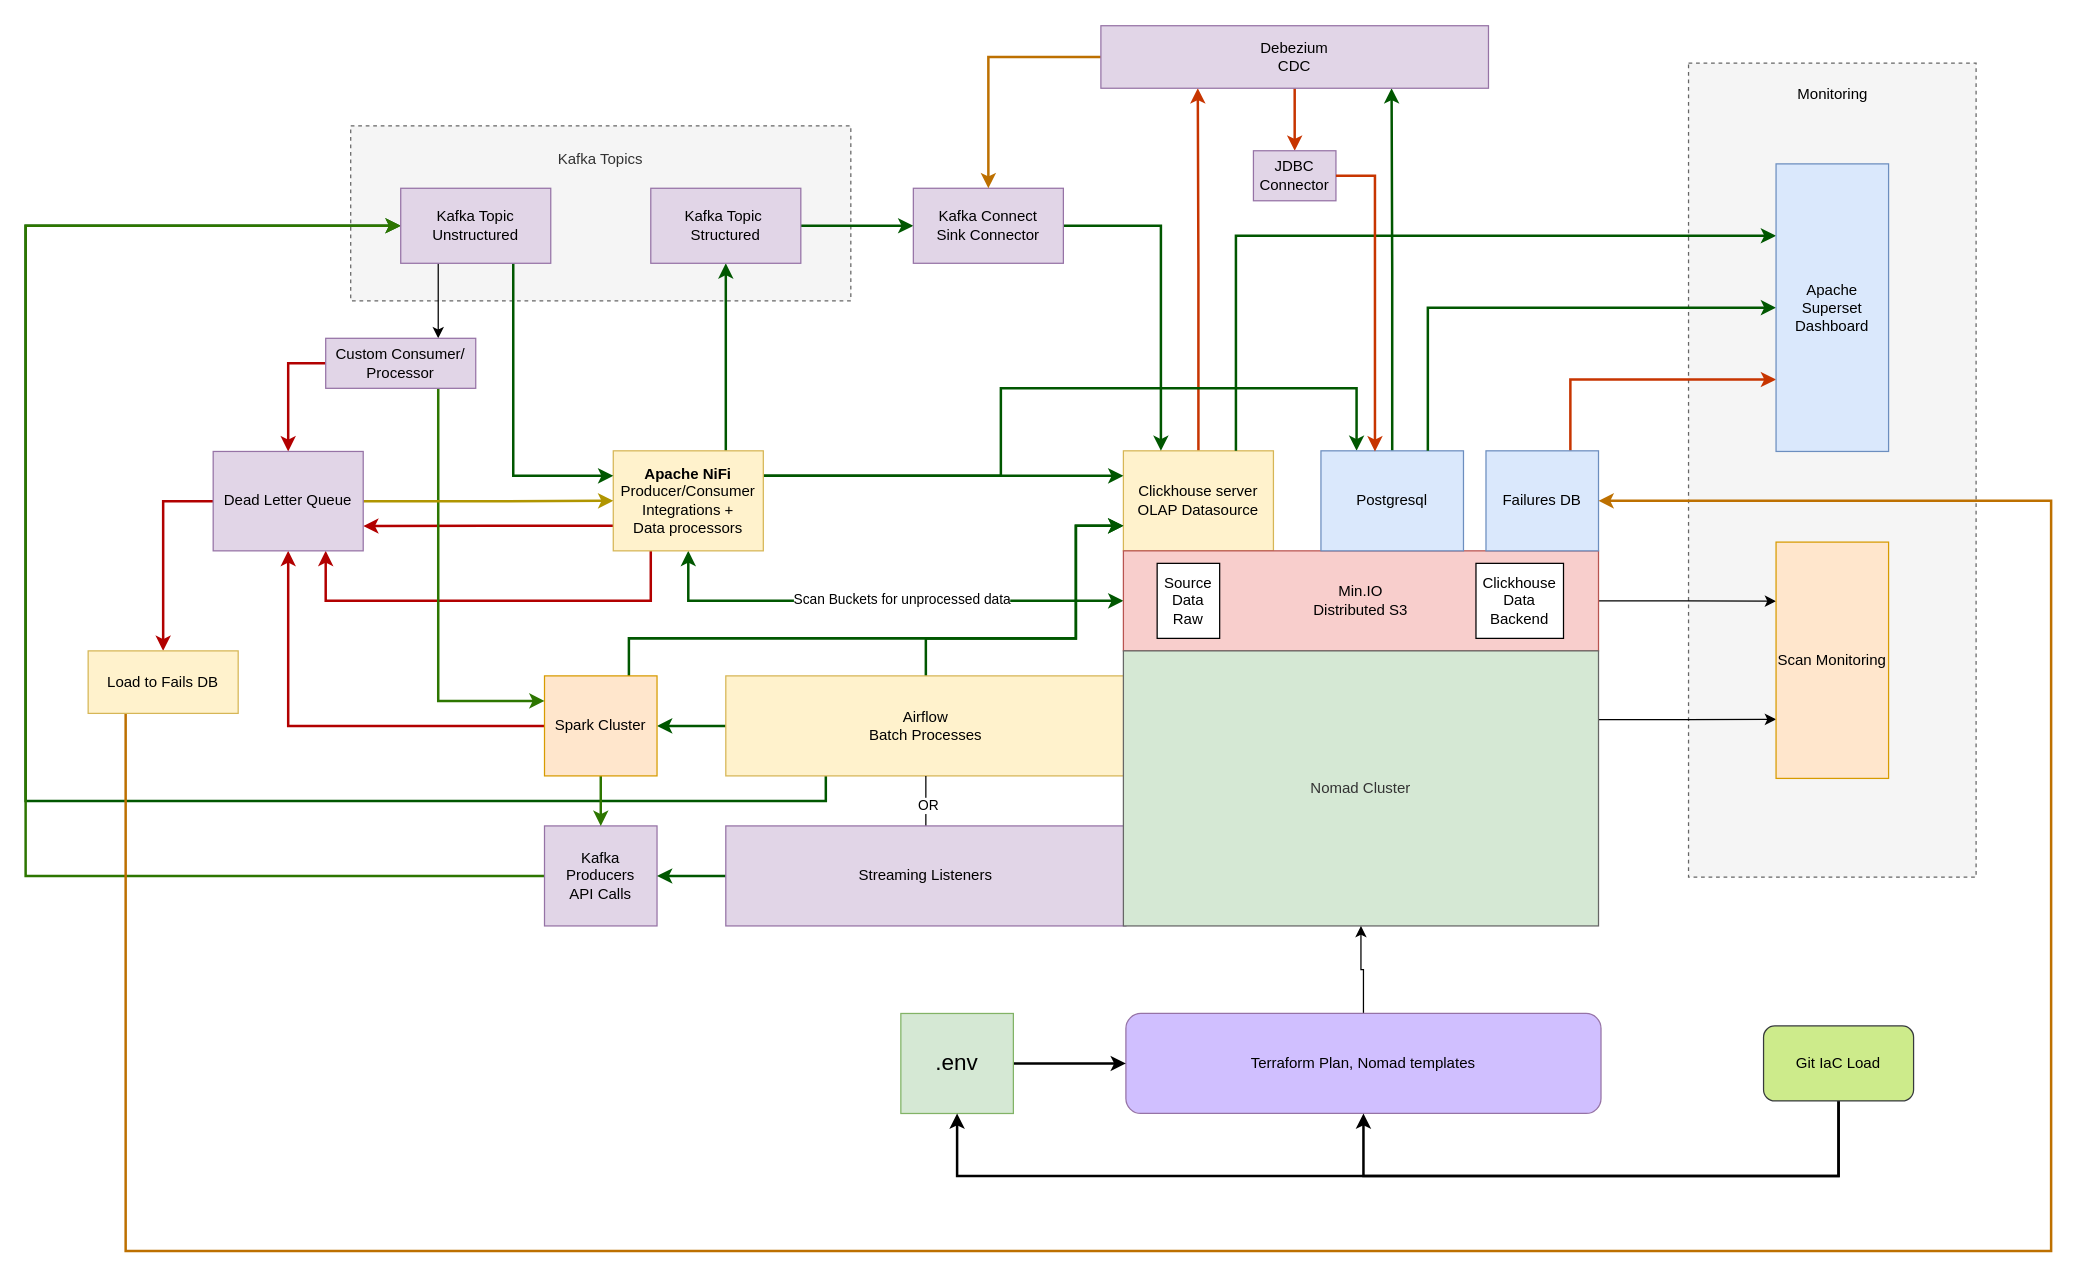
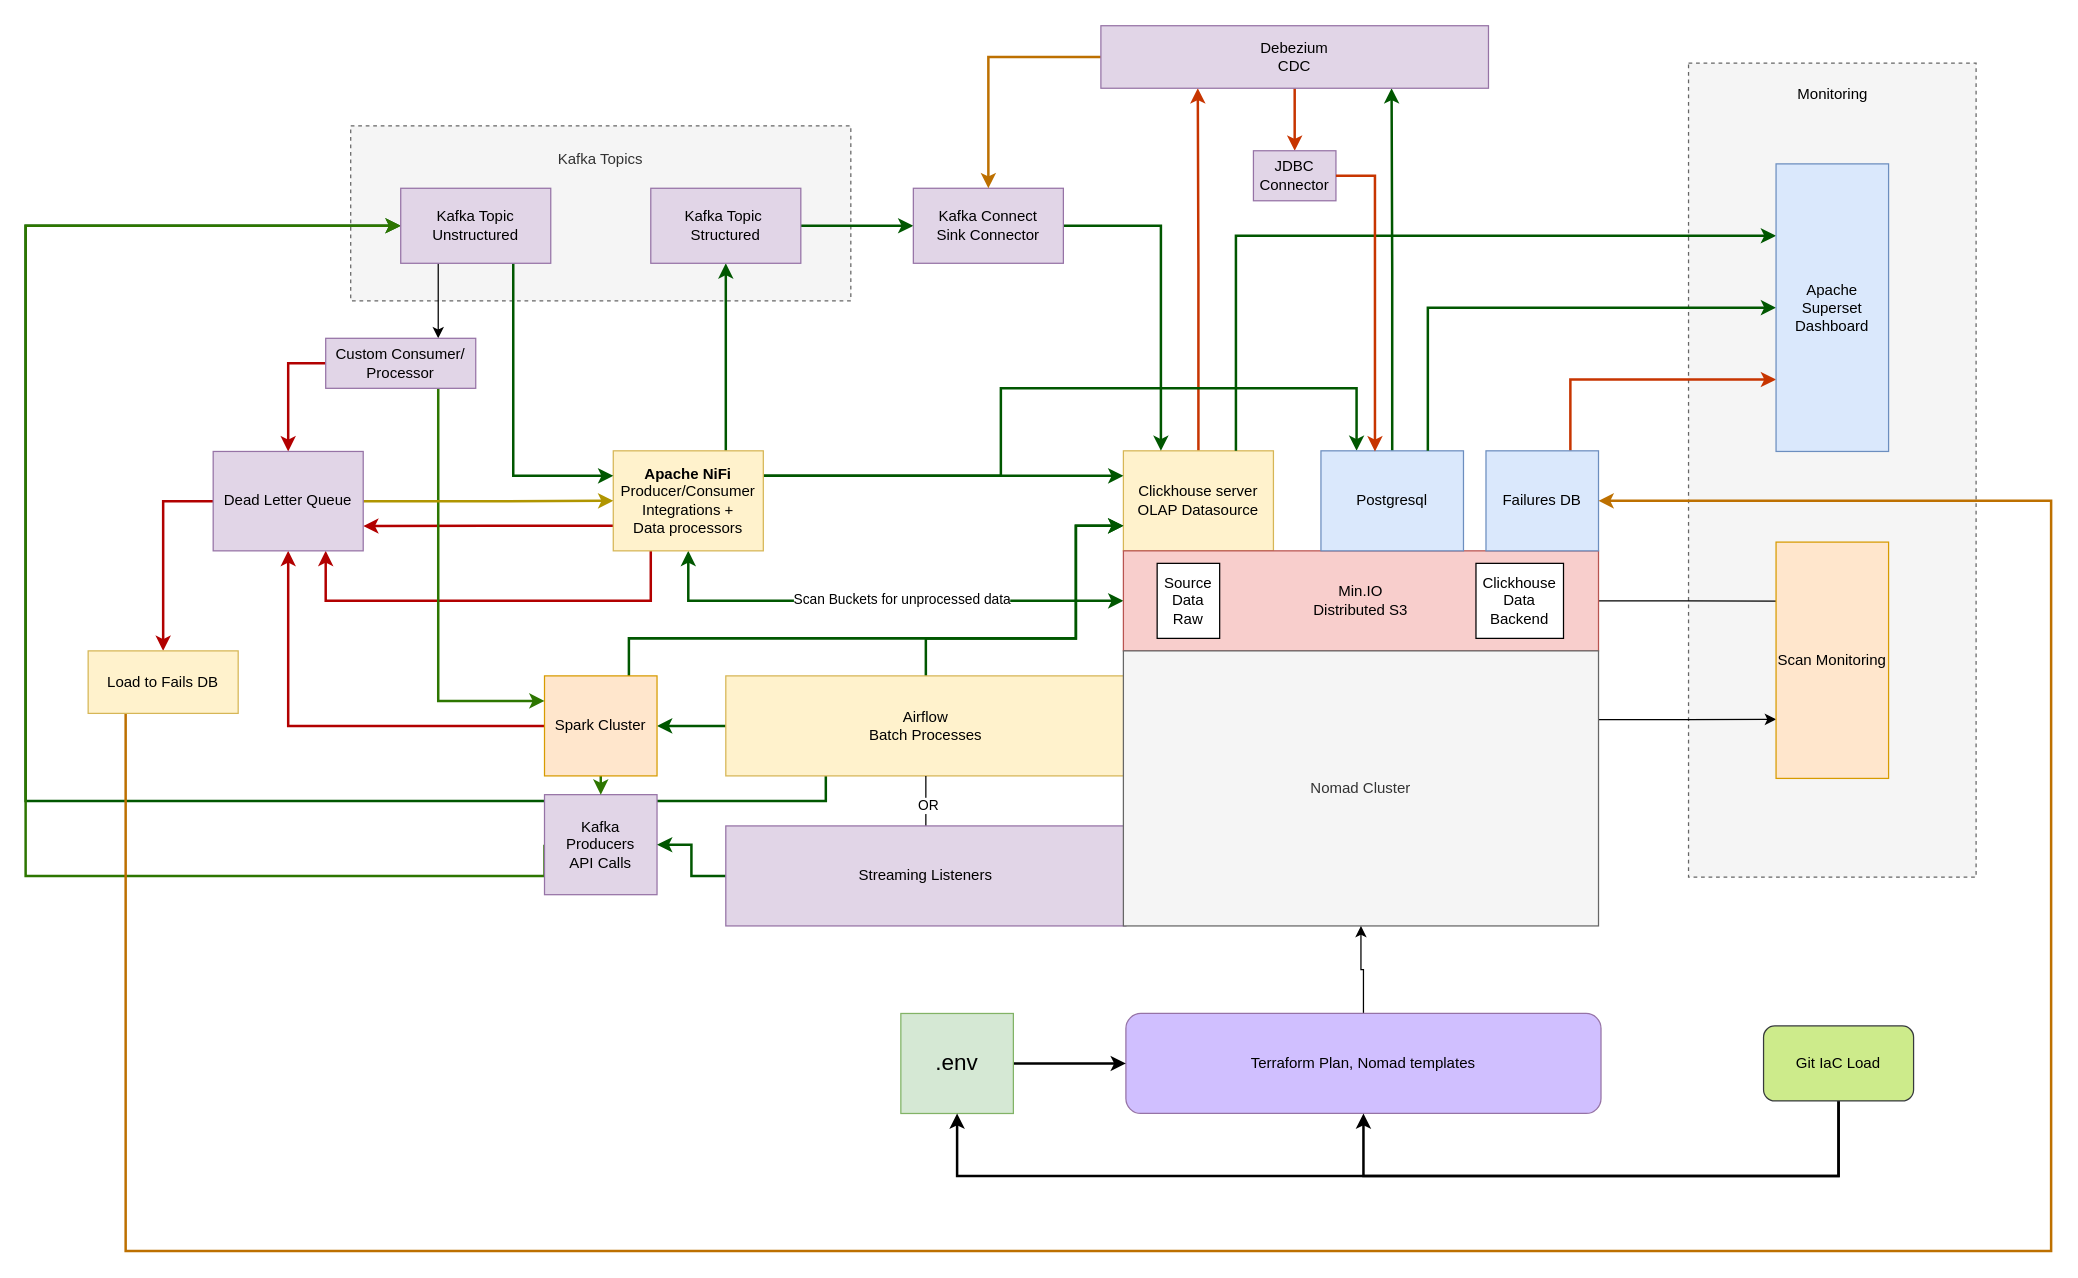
(1766, 601) -> (1769, 601)
(1361, 788) -> (1361, 788)
(601, 876) -> (601, 844)
